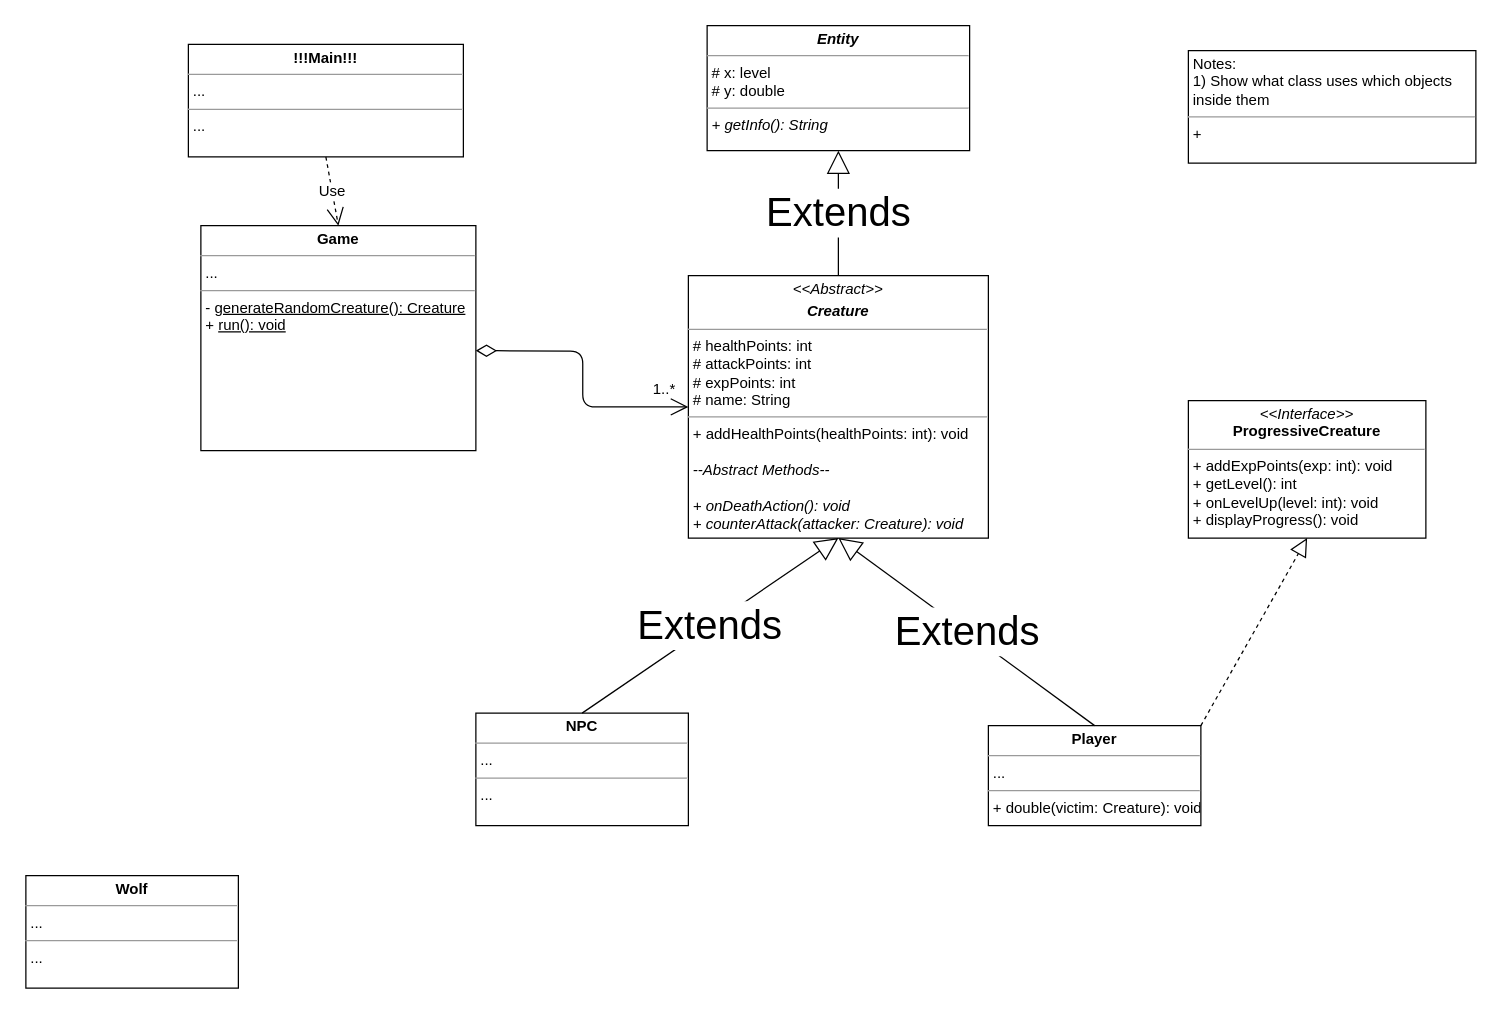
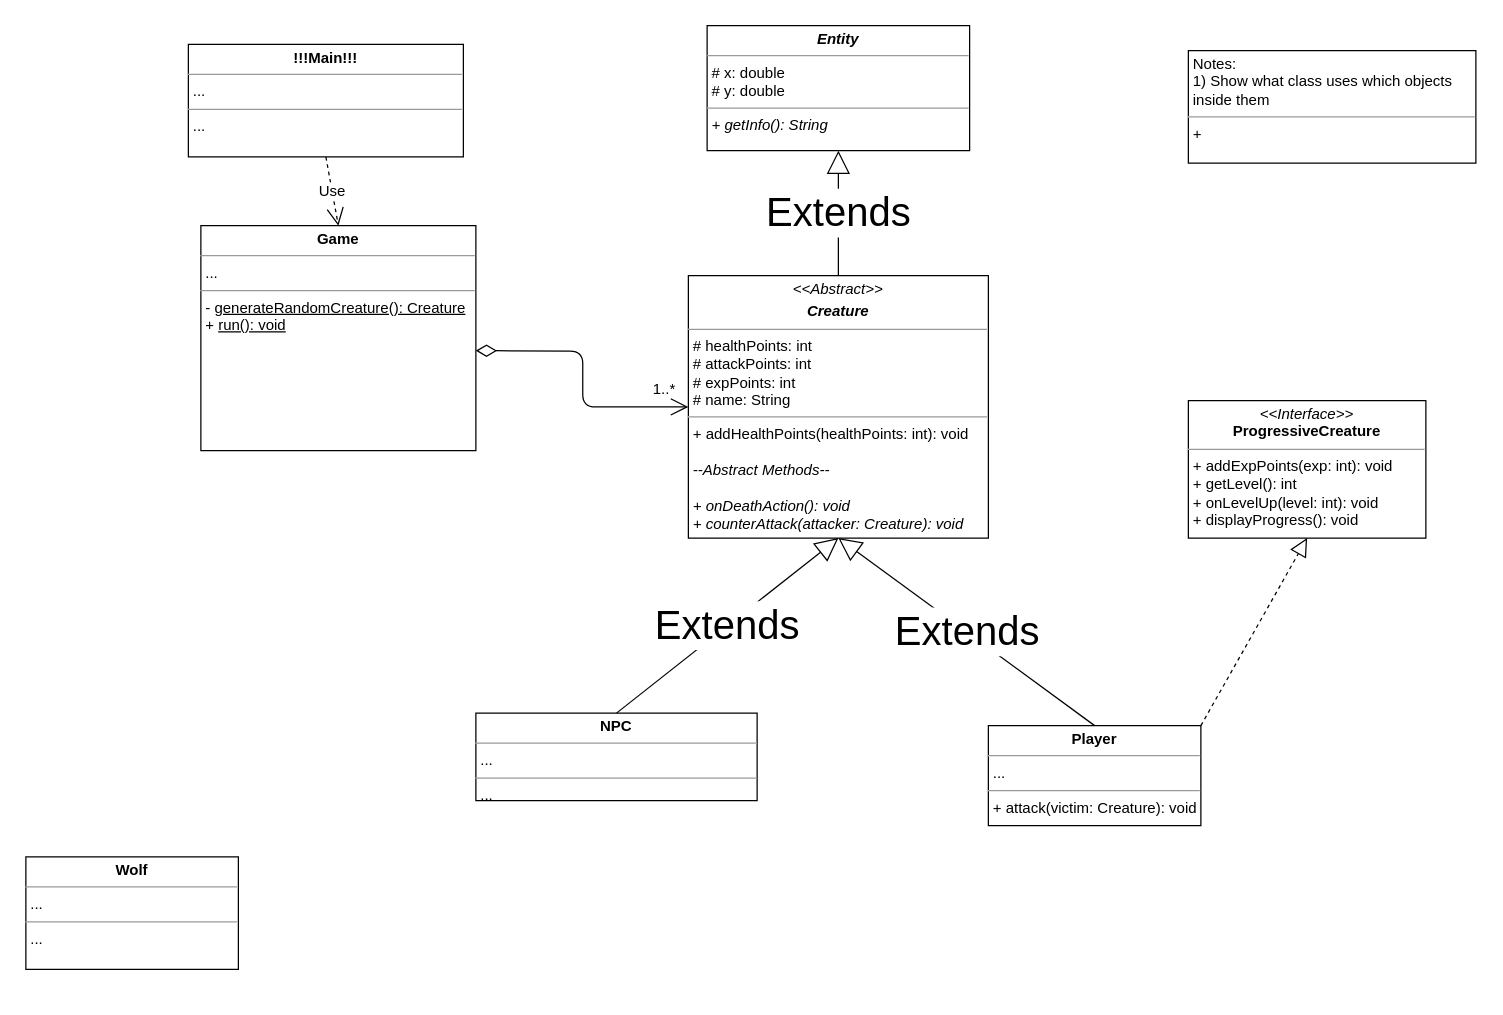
(779, 62) -> (779, 62)
(1105, 753) -> (1107, 753)
(582, 769) -> (616, 757)
(132, 932) -> (132, 913)
